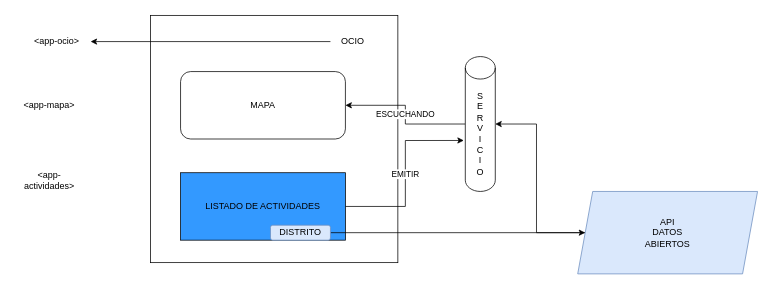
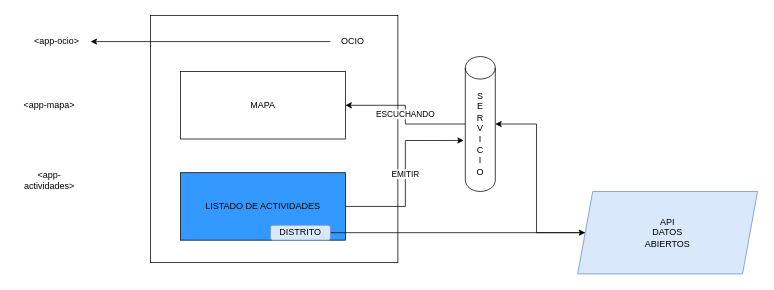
(263, 105) -> (263, 105)
